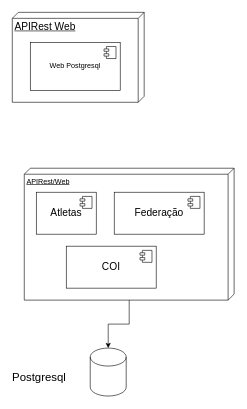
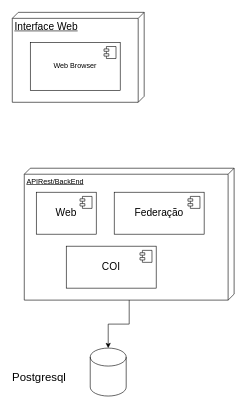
(36, 26) -> (40, 26)
(75, 66) -> (75, 66)
(49, 182) -> (57, 182)
(66, 213) -> (66, 213)
